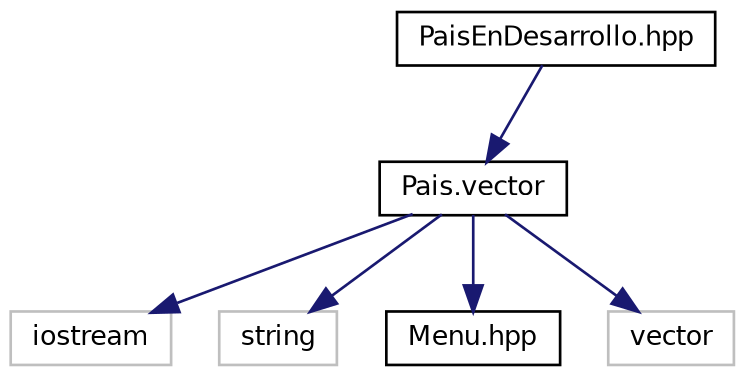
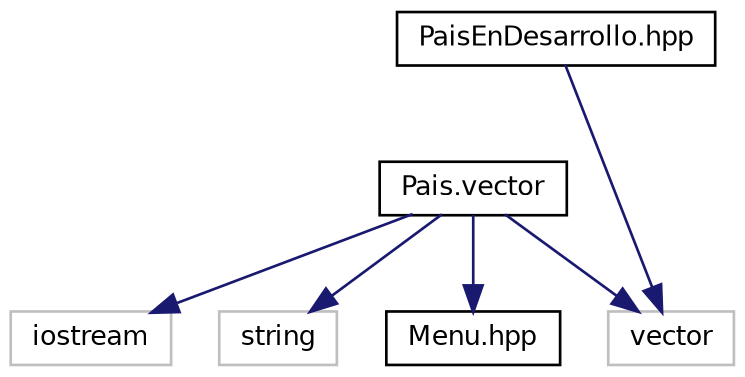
(521, 102) -> (609, 176)
